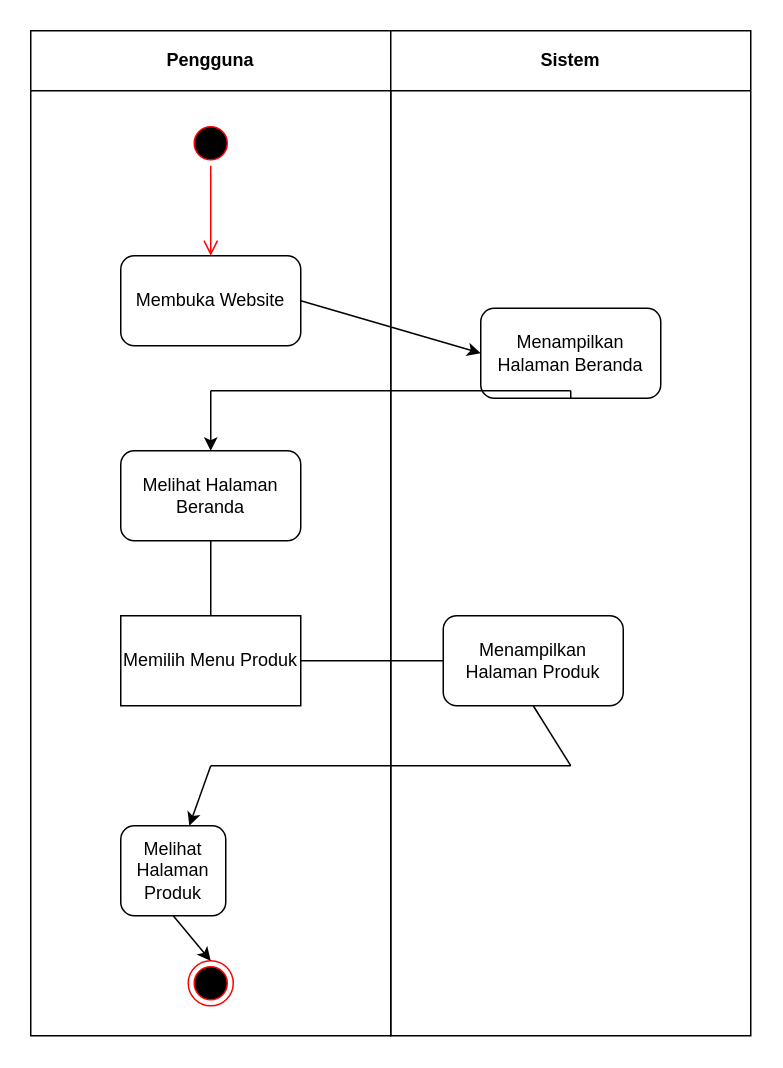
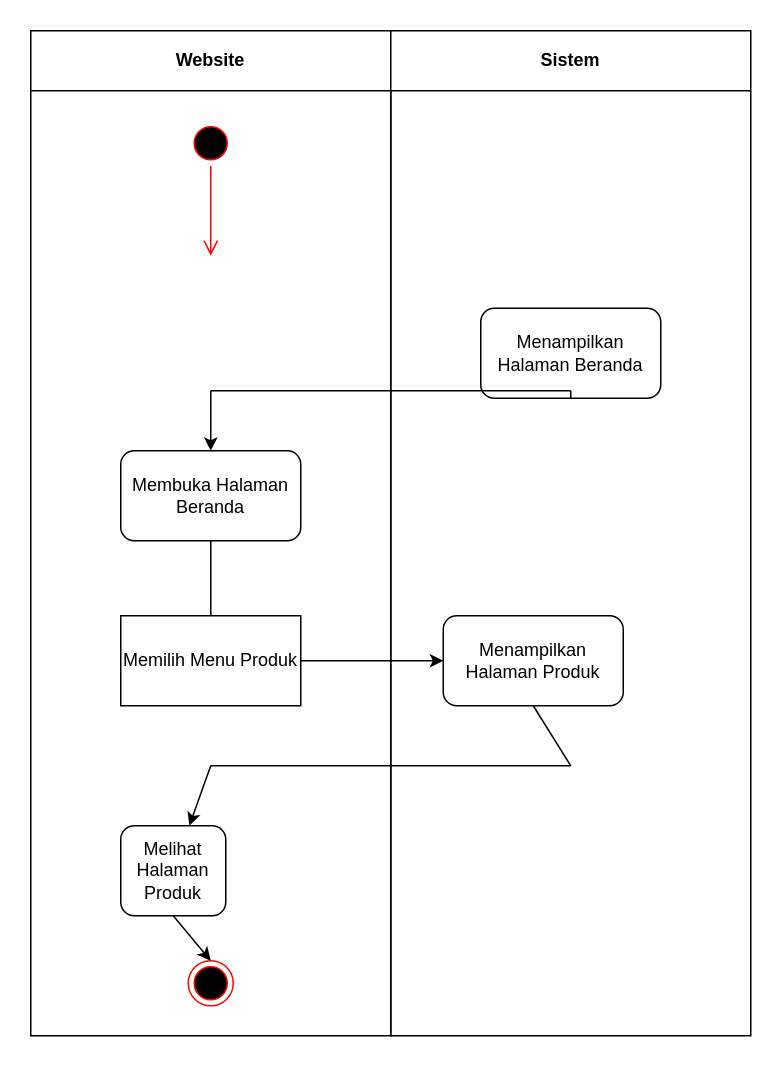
(211, 61) -> (211, 61)
(211, 301) -> none
(386, 326) -> none
(211, 496) -> (211, 496)
(436, 661) -> (432, 661)
